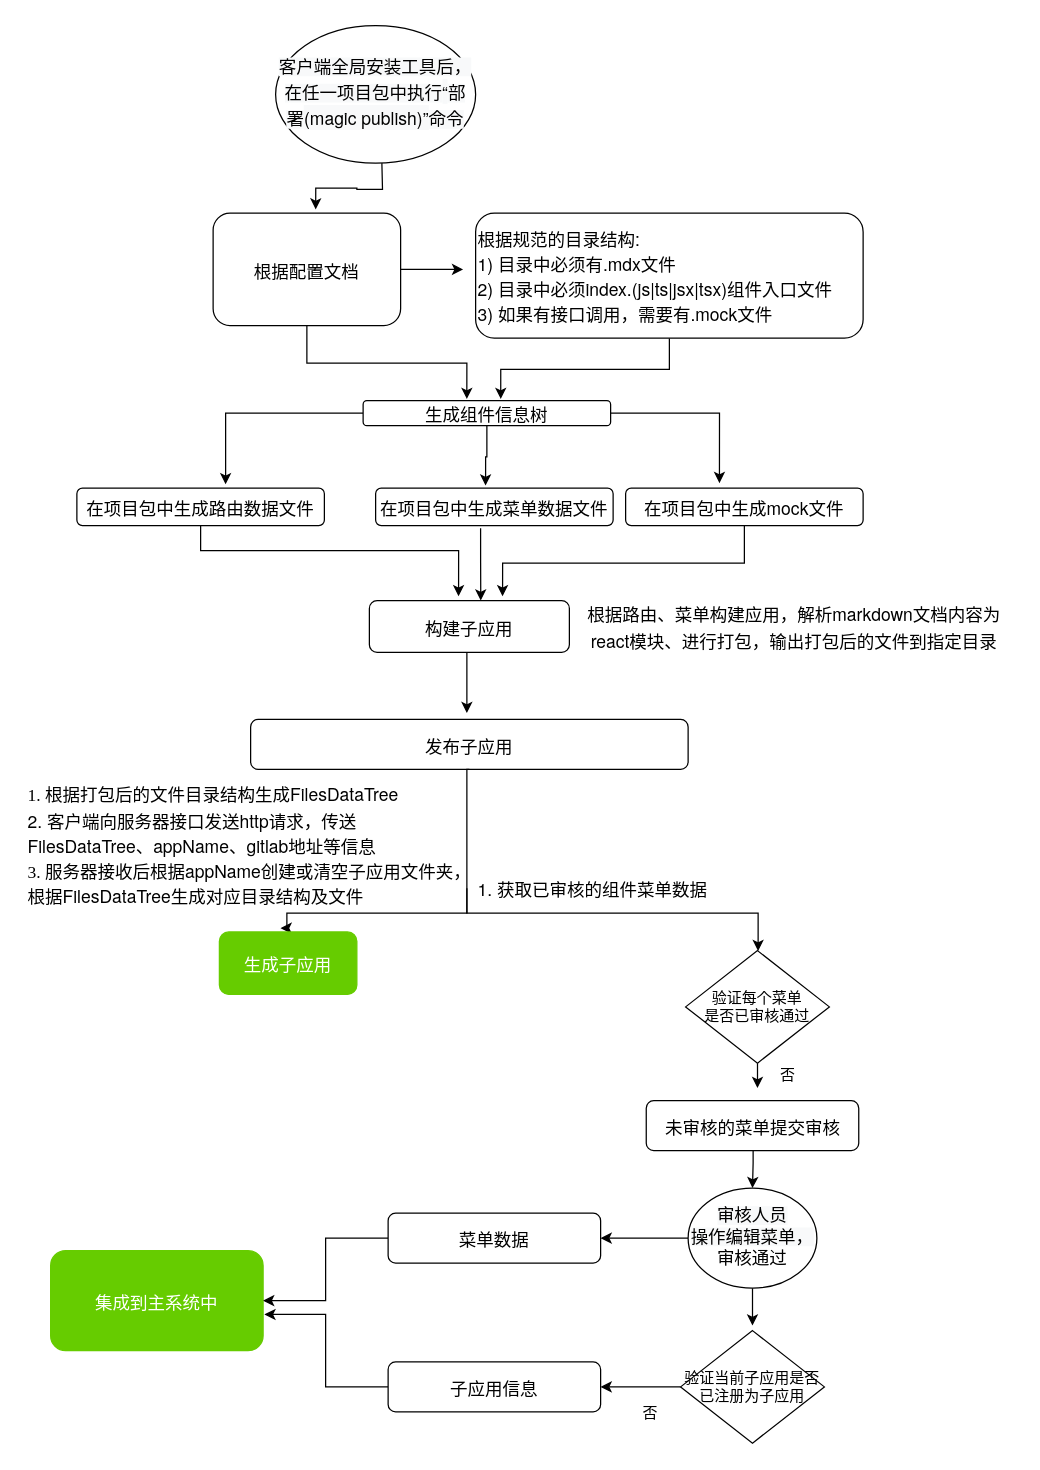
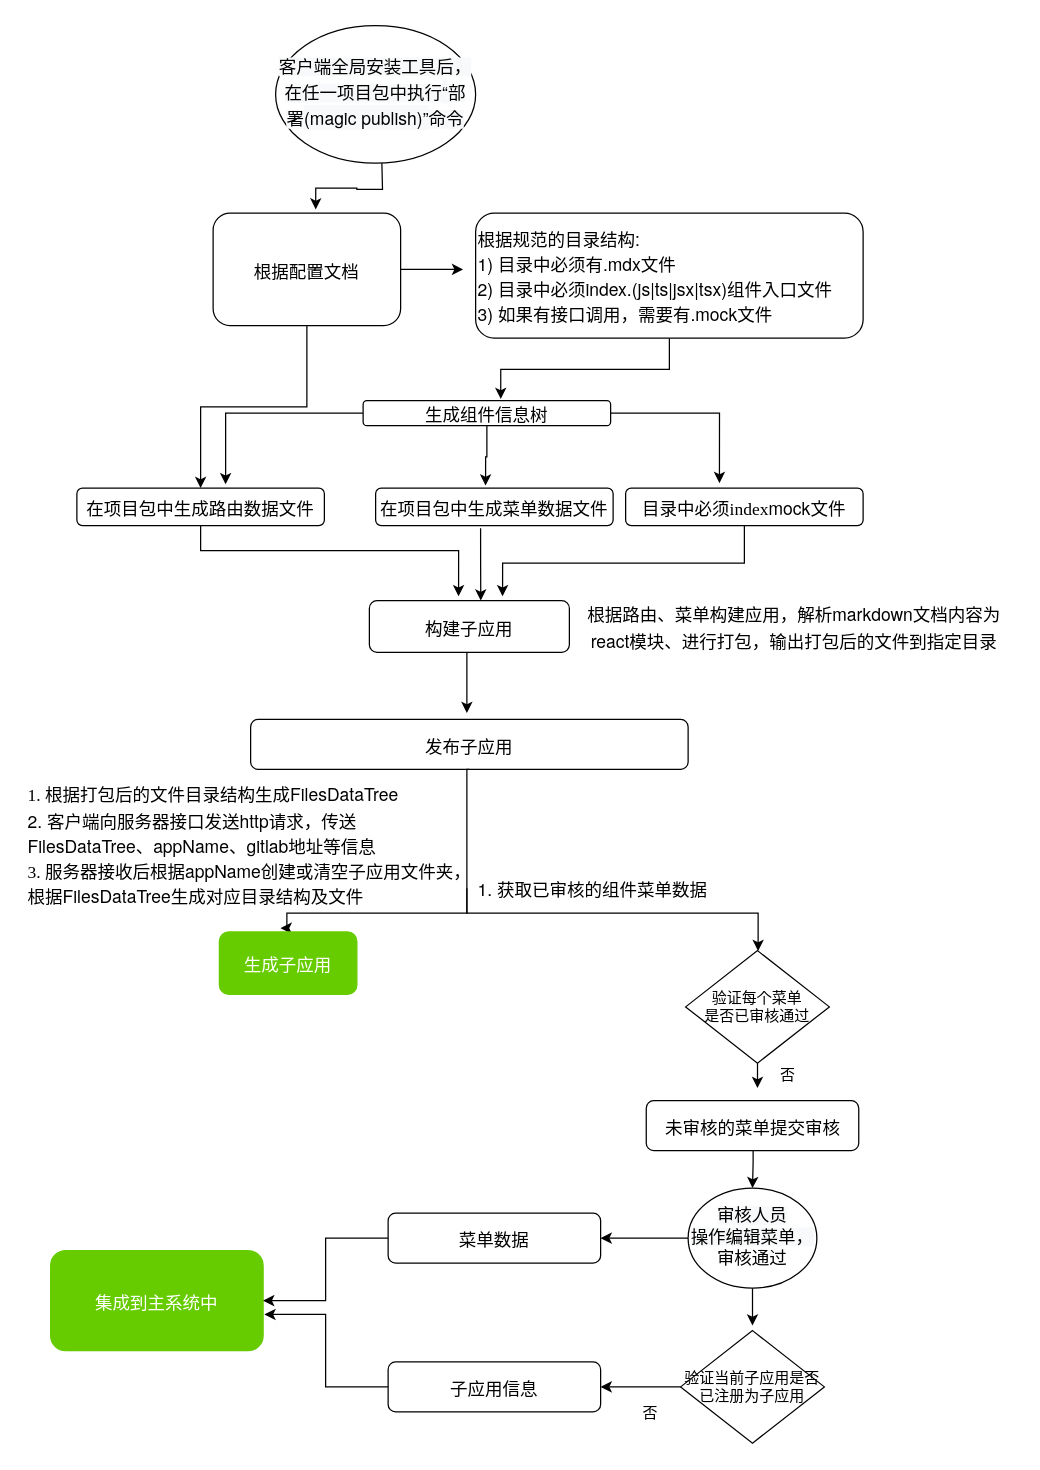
(399, 363) -> (241, 407)
(744, 507) -> (744, 507)
